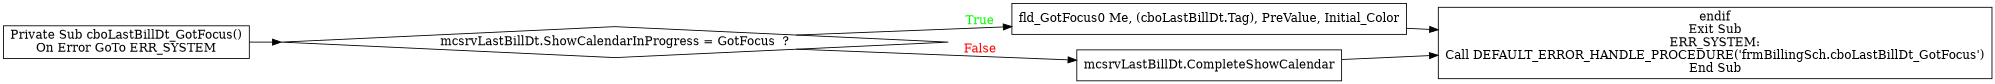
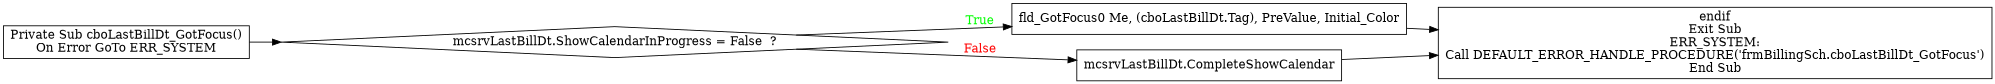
(615, 42) -> (615, 42)
